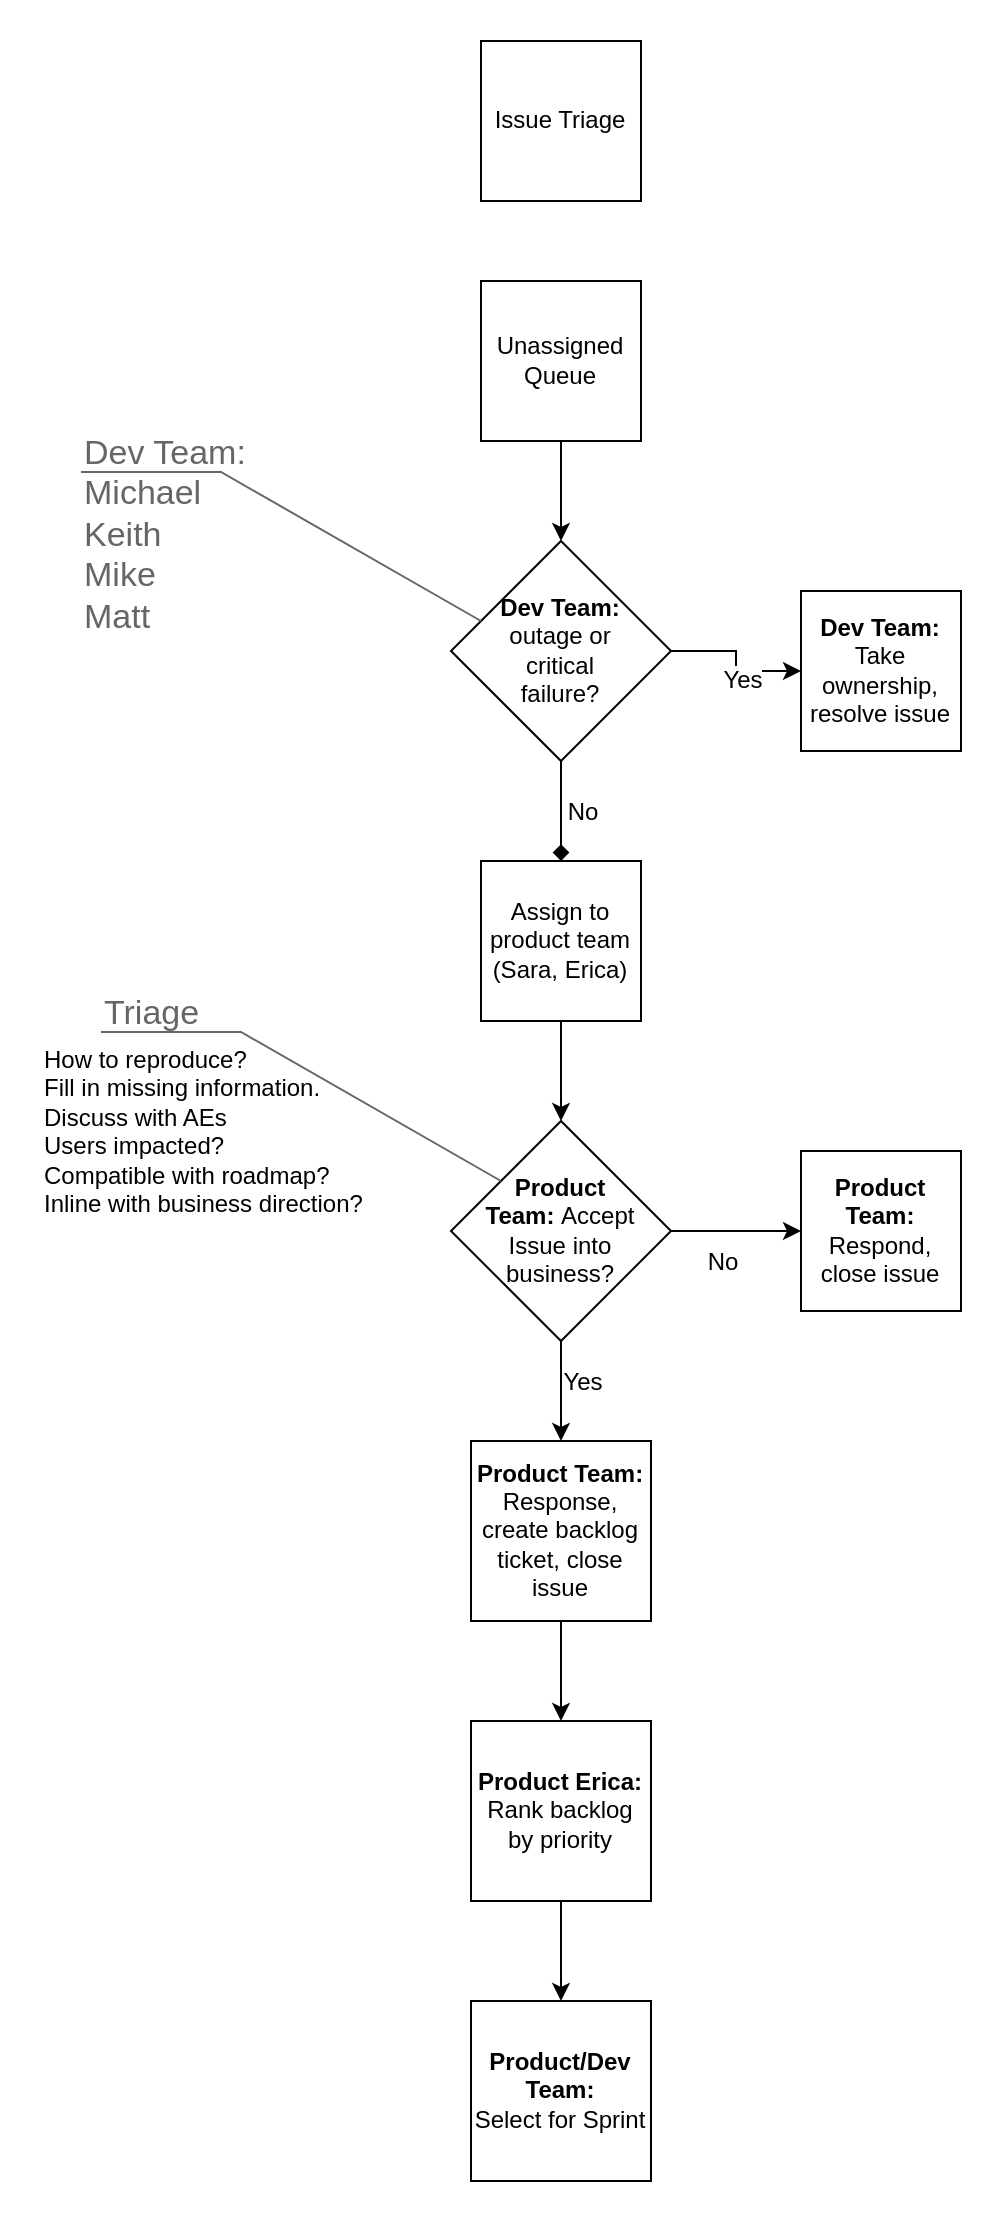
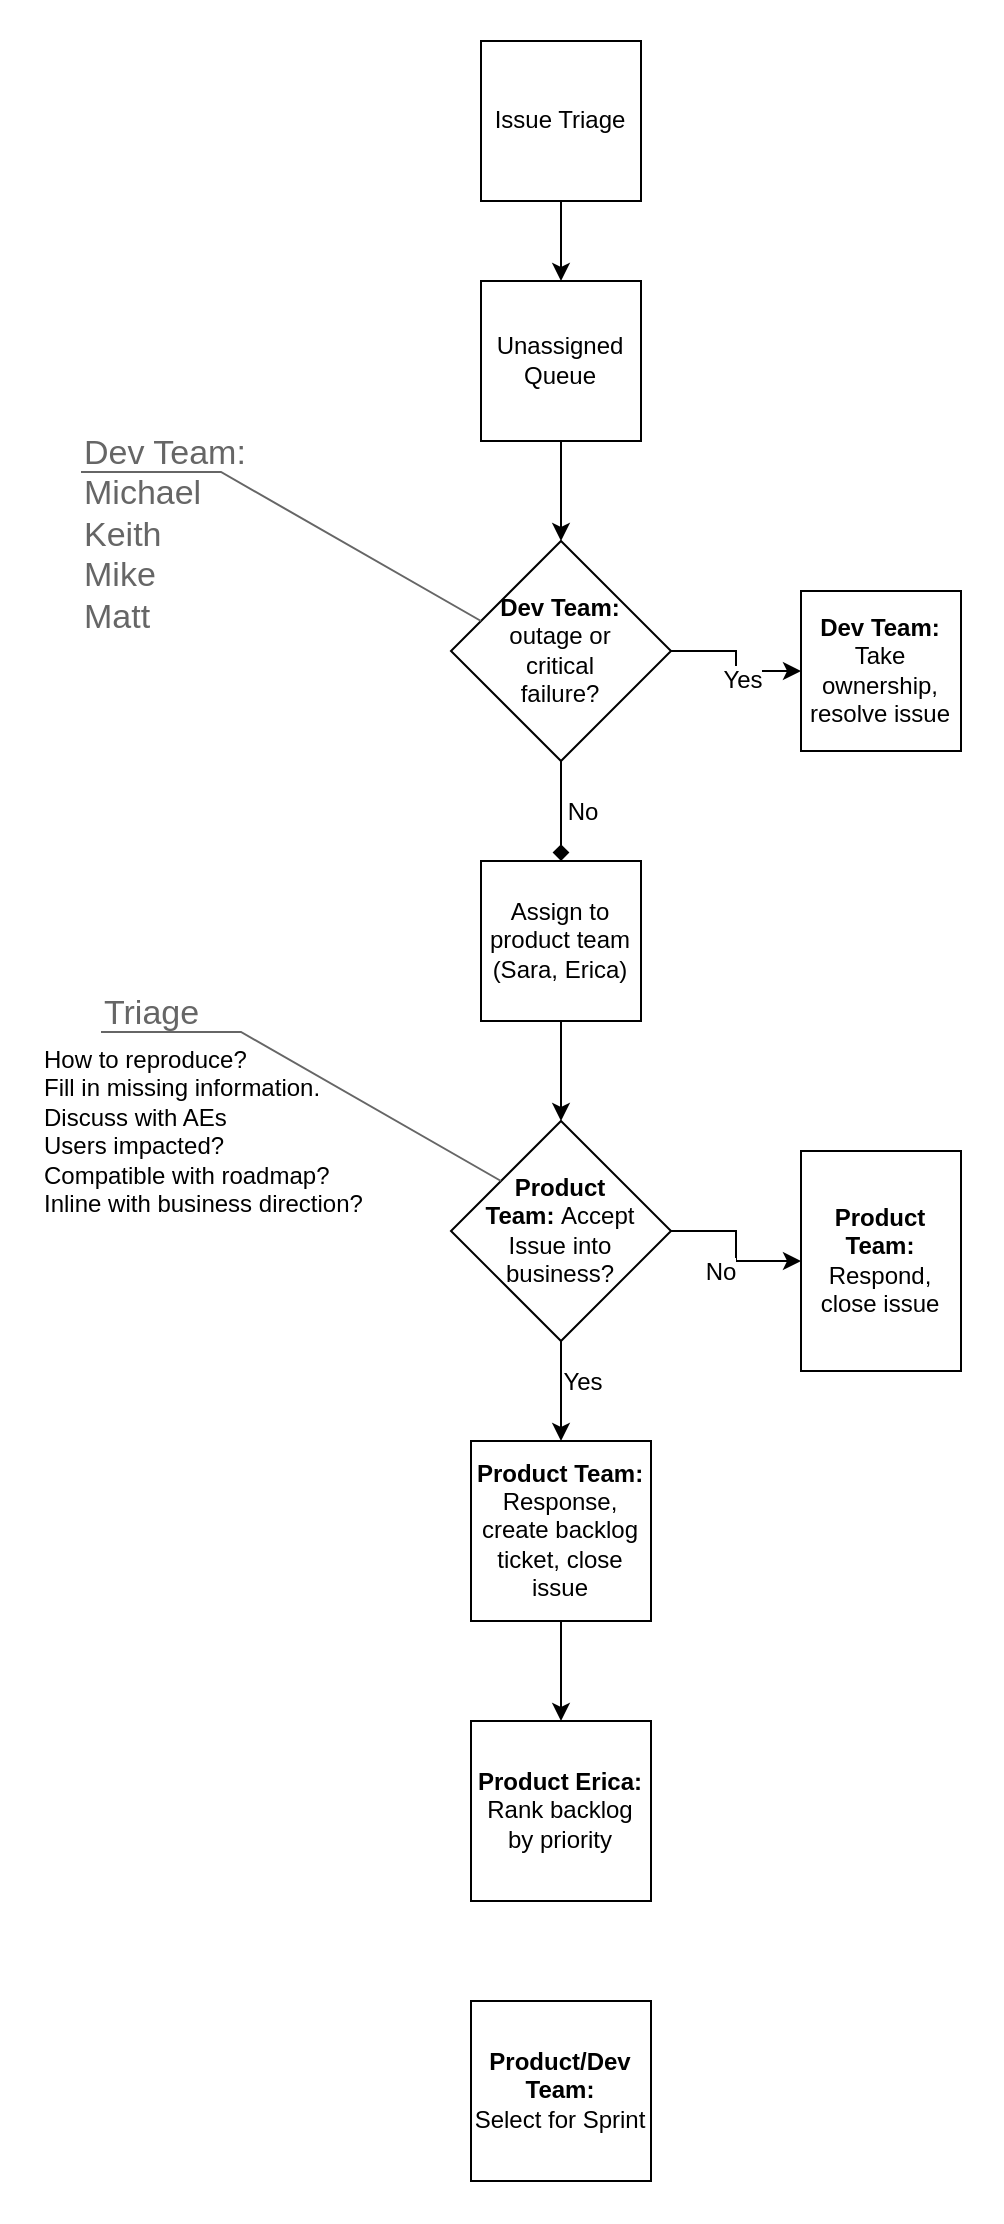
none -> (561, 234)
(881, 1231) -> (881, 1261)
(561, 1944) -> none
